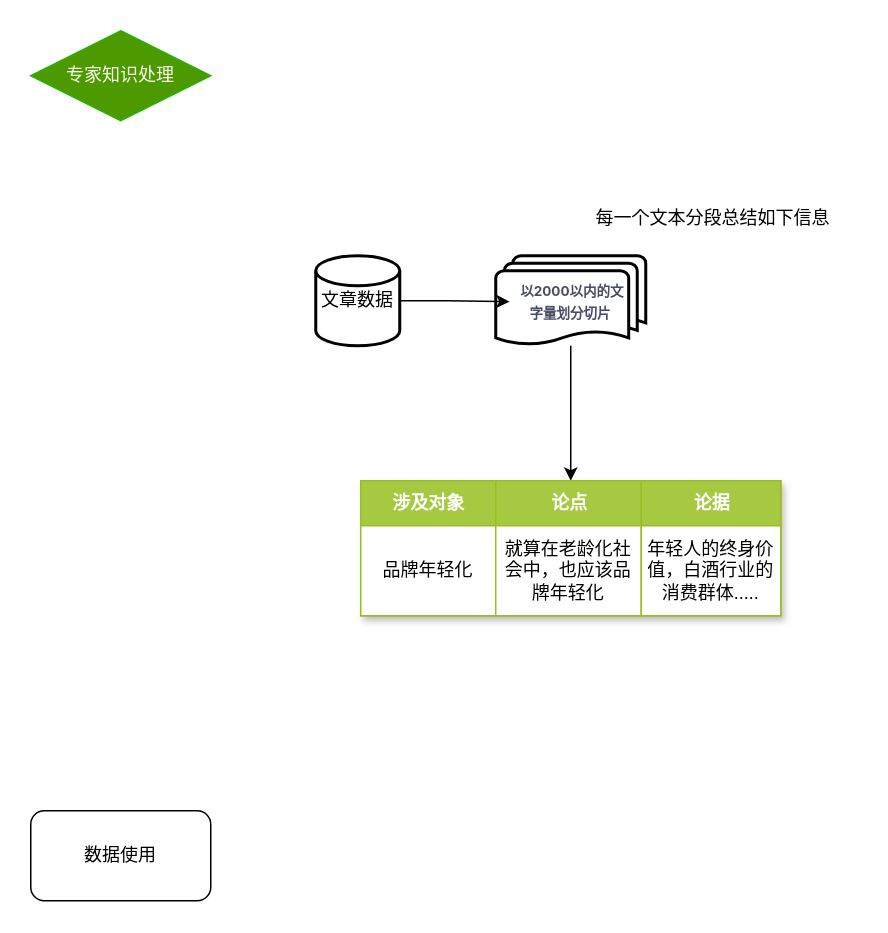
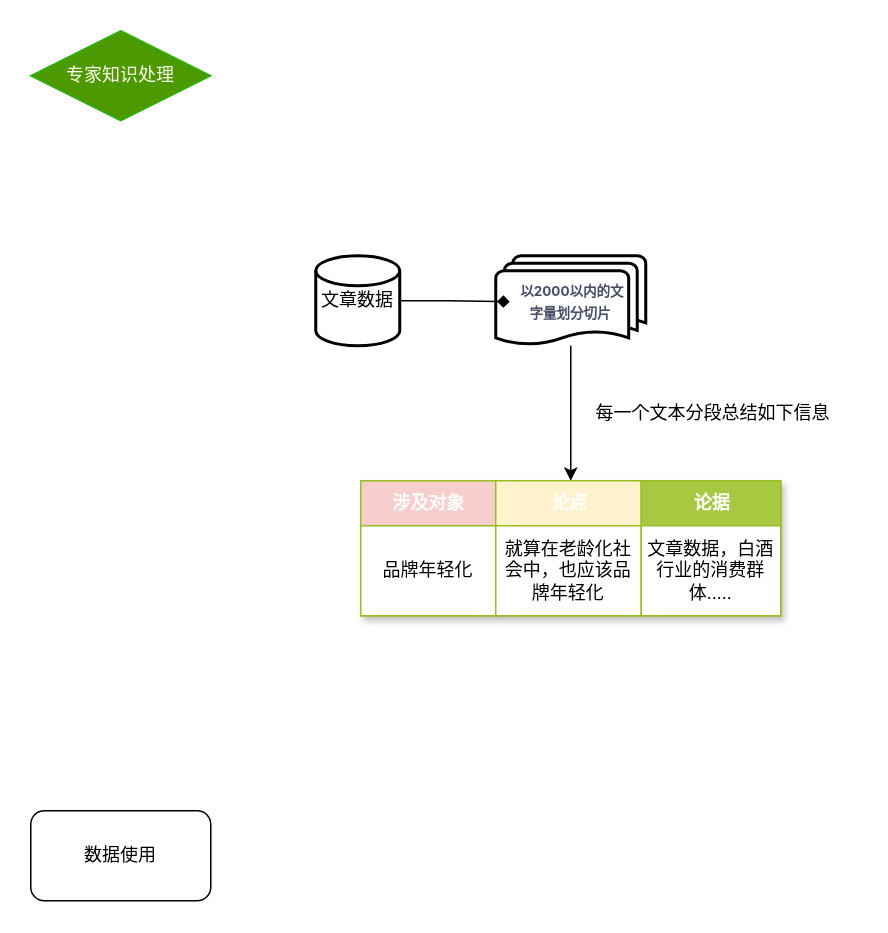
(713, 218) -> (713, 413)
(498, 301) -> (497, 301)
(428, 503) -> (428, 503)
(569, 503) -> (569, 503)
(711, 571) -> (711, 571)
